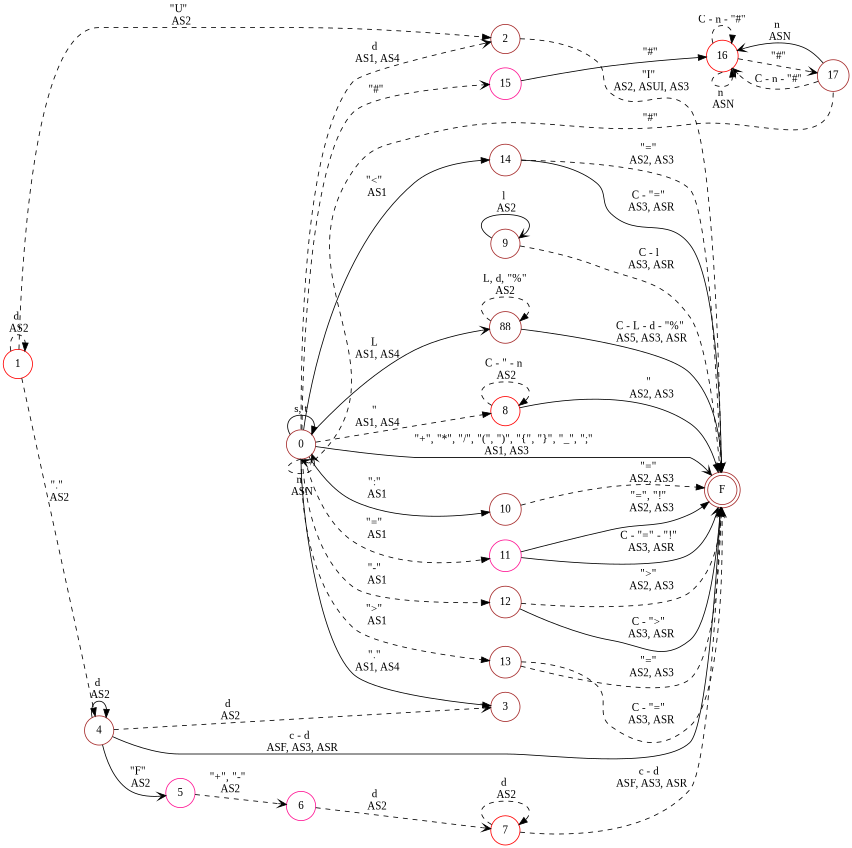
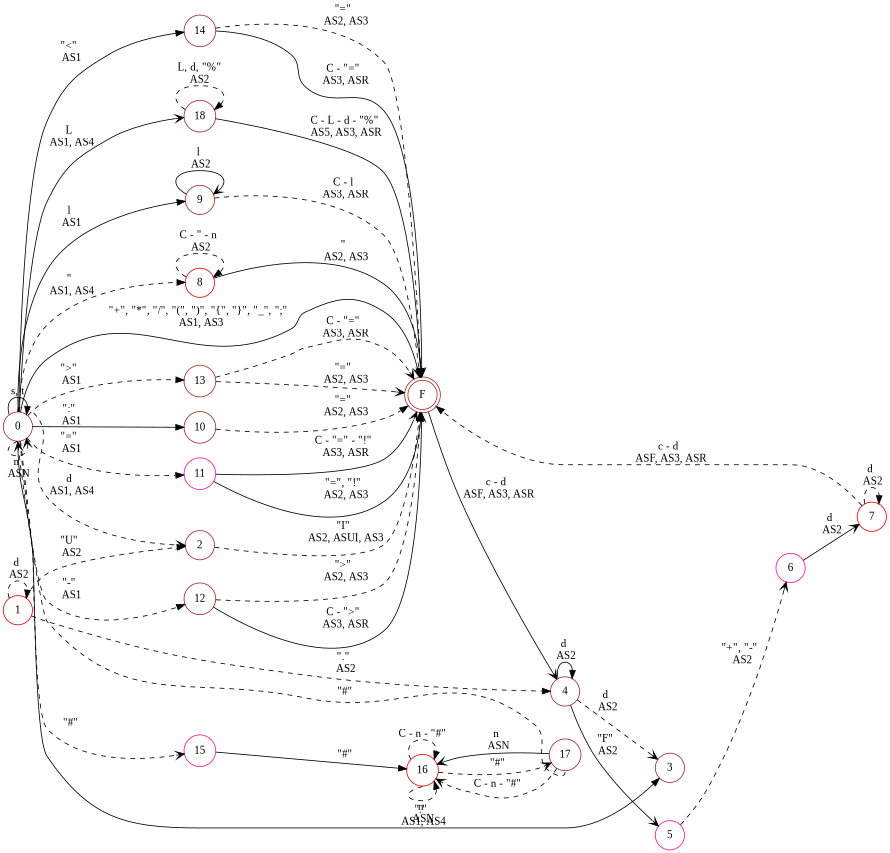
none -> (48, 268)
(505, 327) -> (200, 116)
(516, 754) -> (482, 546)
(399, 818) -> (828, 545)
